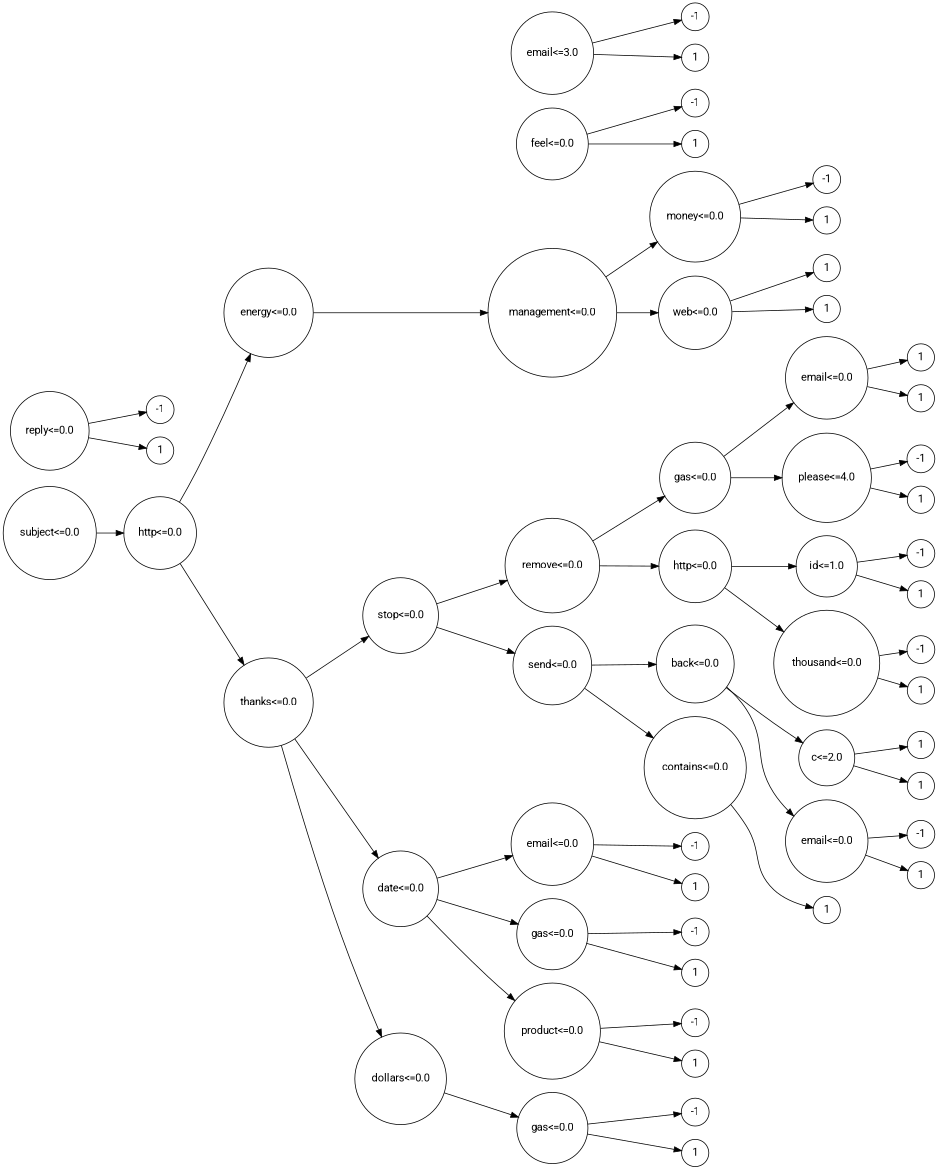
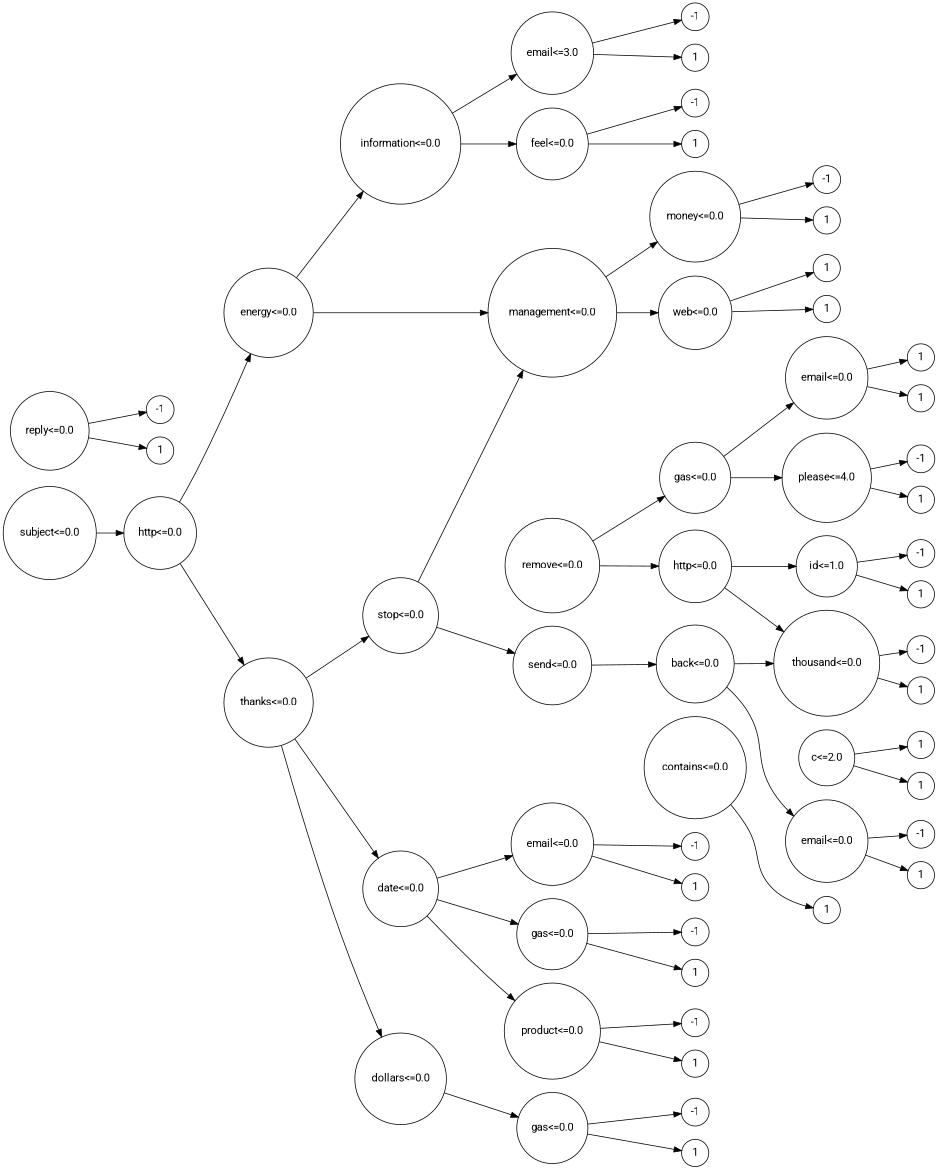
none -> (401, 144)
(468, 593) -> (469, 480)
(616, 711) -> none
(761, 714) -> (750, 664)
